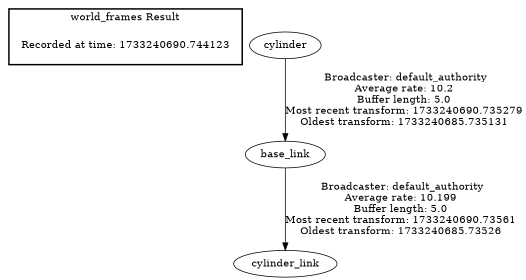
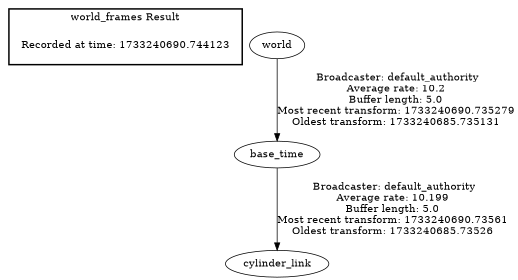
(285, 45) -> (277, 45)
(285, 155) -> (277, 155)
